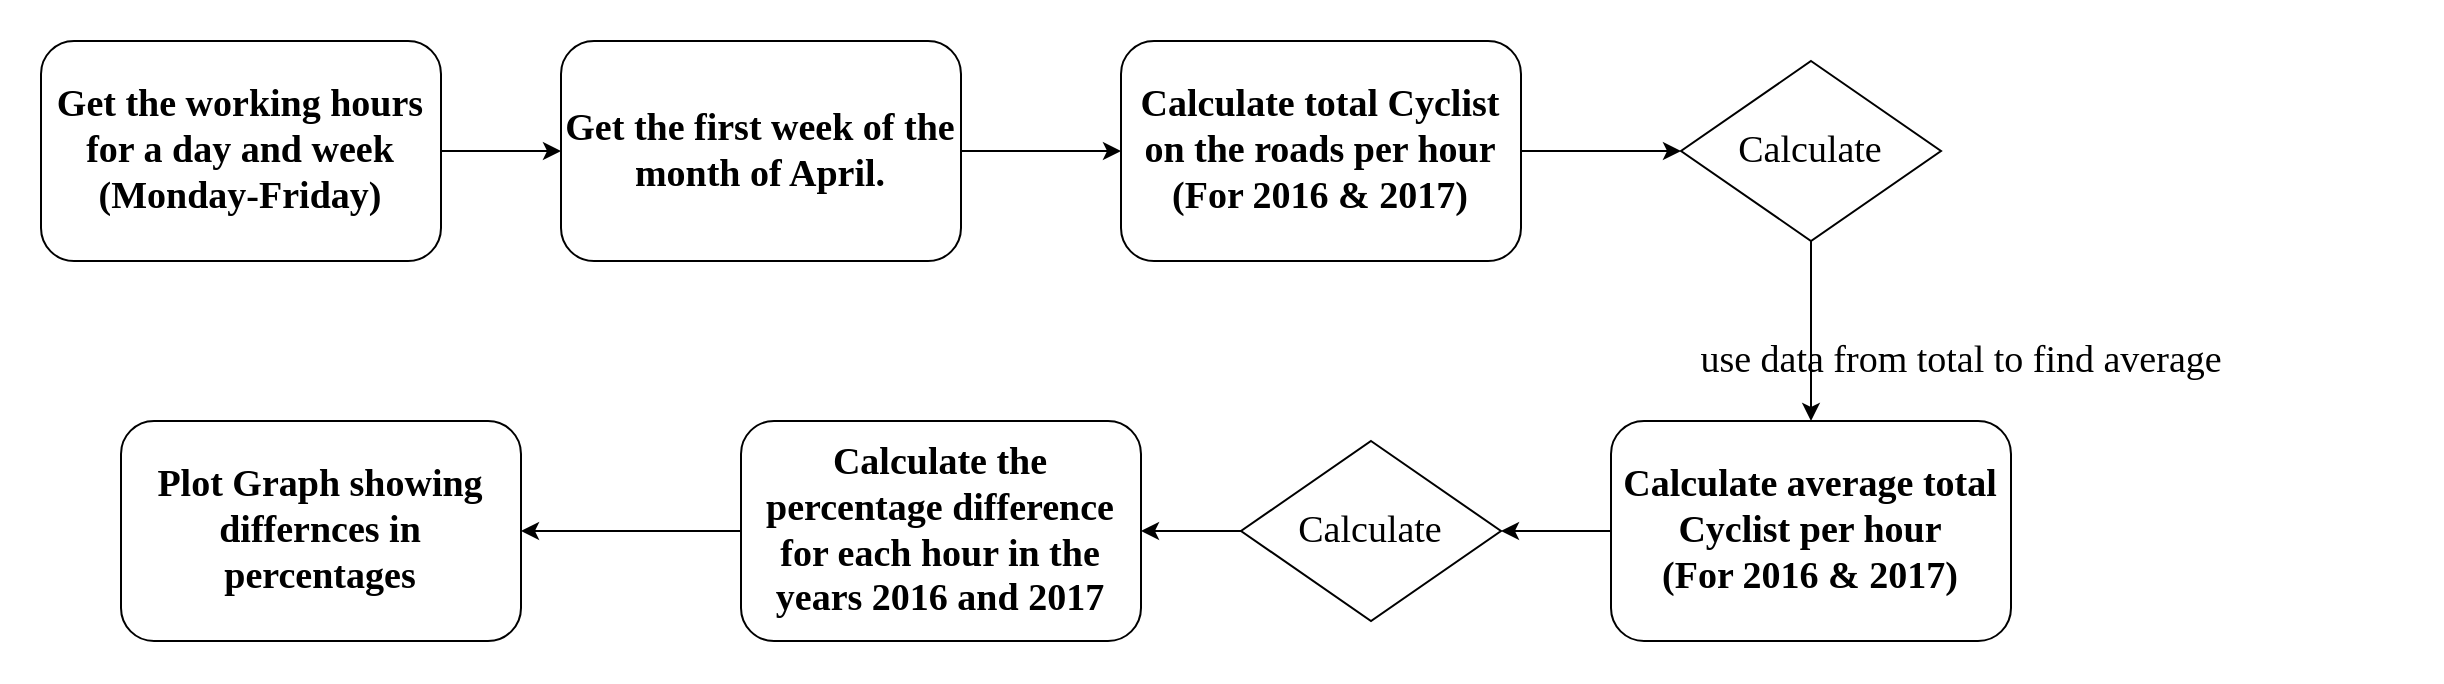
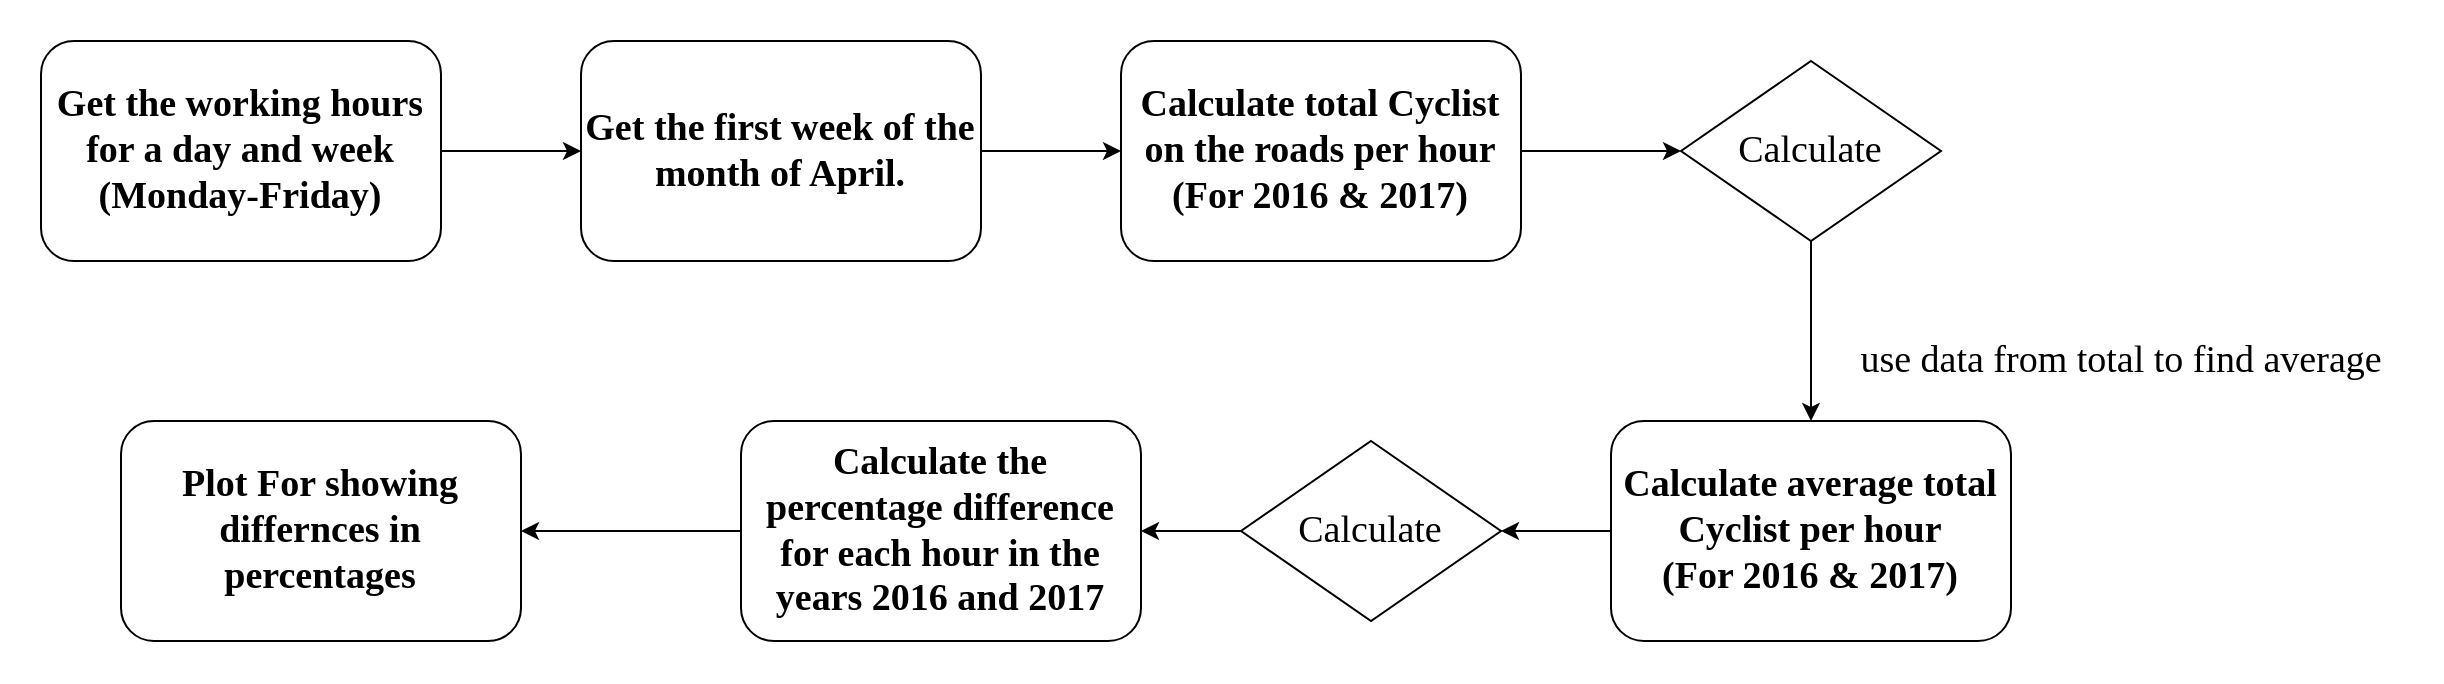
(761, 151) -> (781, 151)
(1961, 361) -> (2121, 361)
(321, 531) -> (321, 531)
